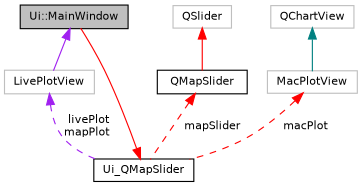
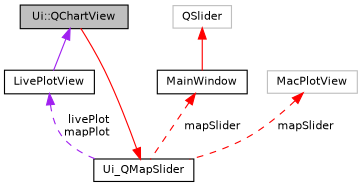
(74, 17) -> (74, 17)
(312, 17) -> none
(49, 82) -> (49, 82)
(202, 82) -> (202, 82)
(304, 126) -> (304, 126)
